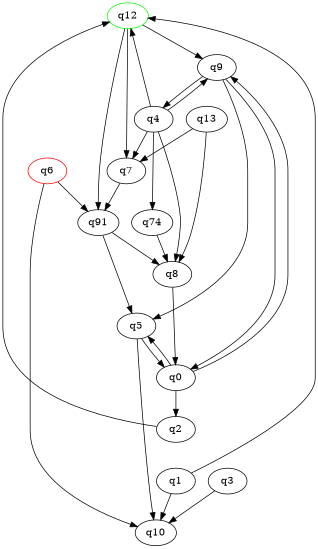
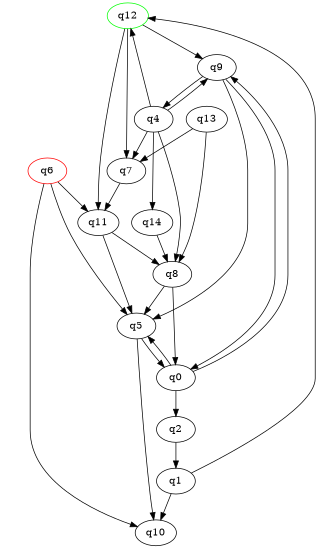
(98, 223) -> (98, 223)
(152, 223) -> (152, 223)
(3, 249) -> (176, 452)
none -> (80, 250)
none -> (157, 297)
(228, 481) -> none
